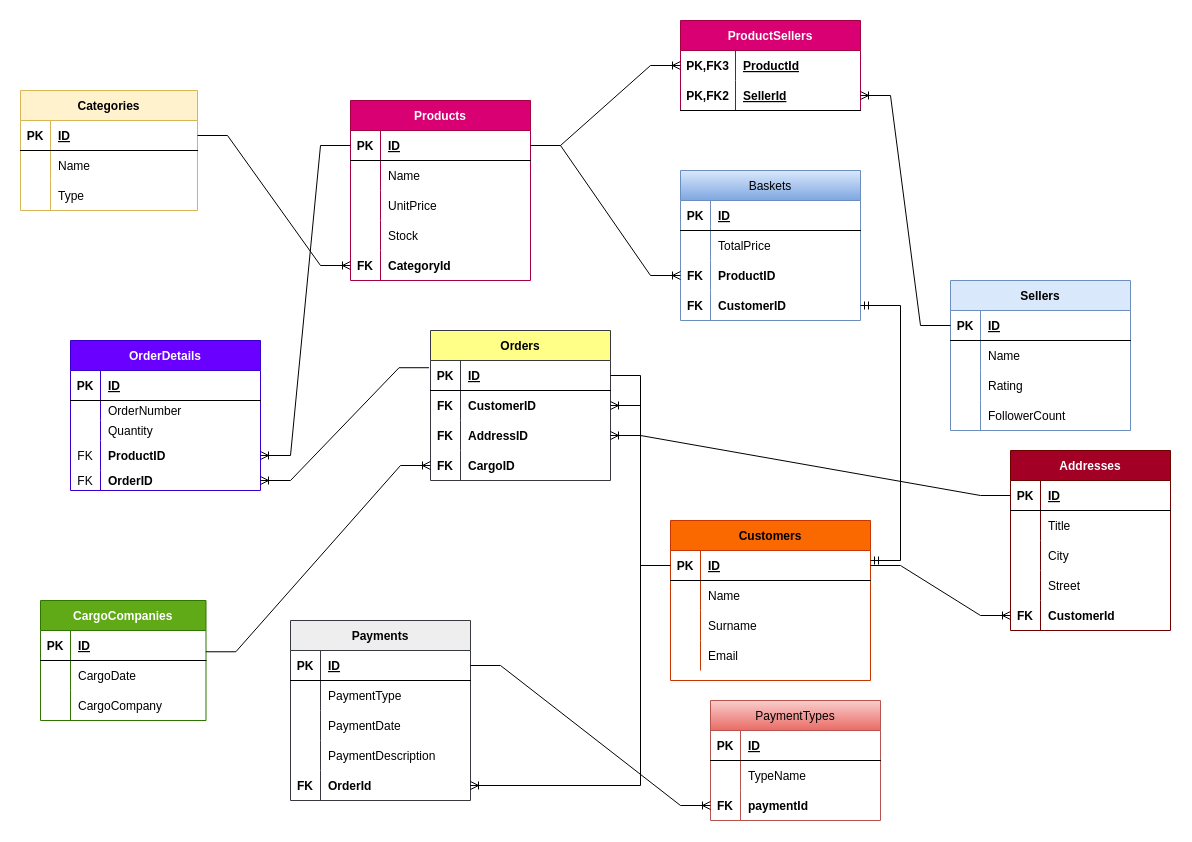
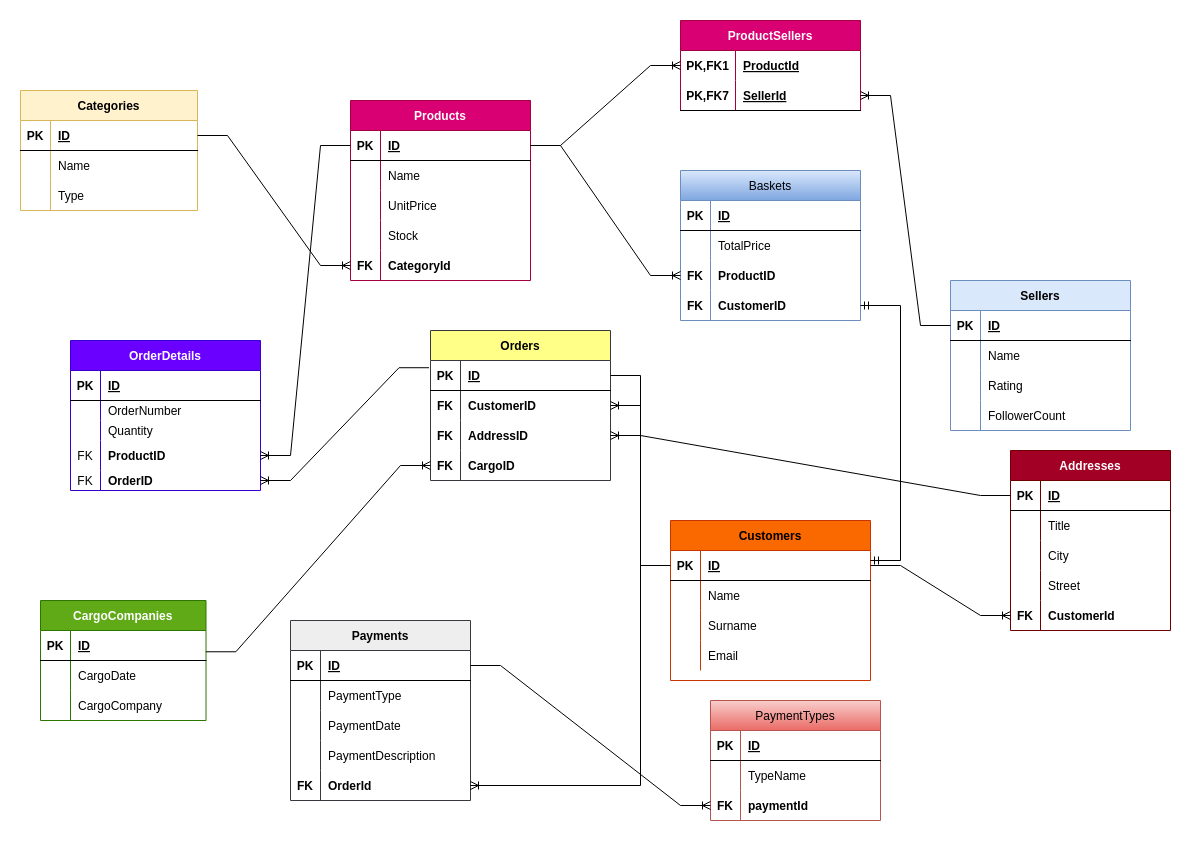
(708, 66) -> (708, 66)
(708, 96) -> (708, 96)
